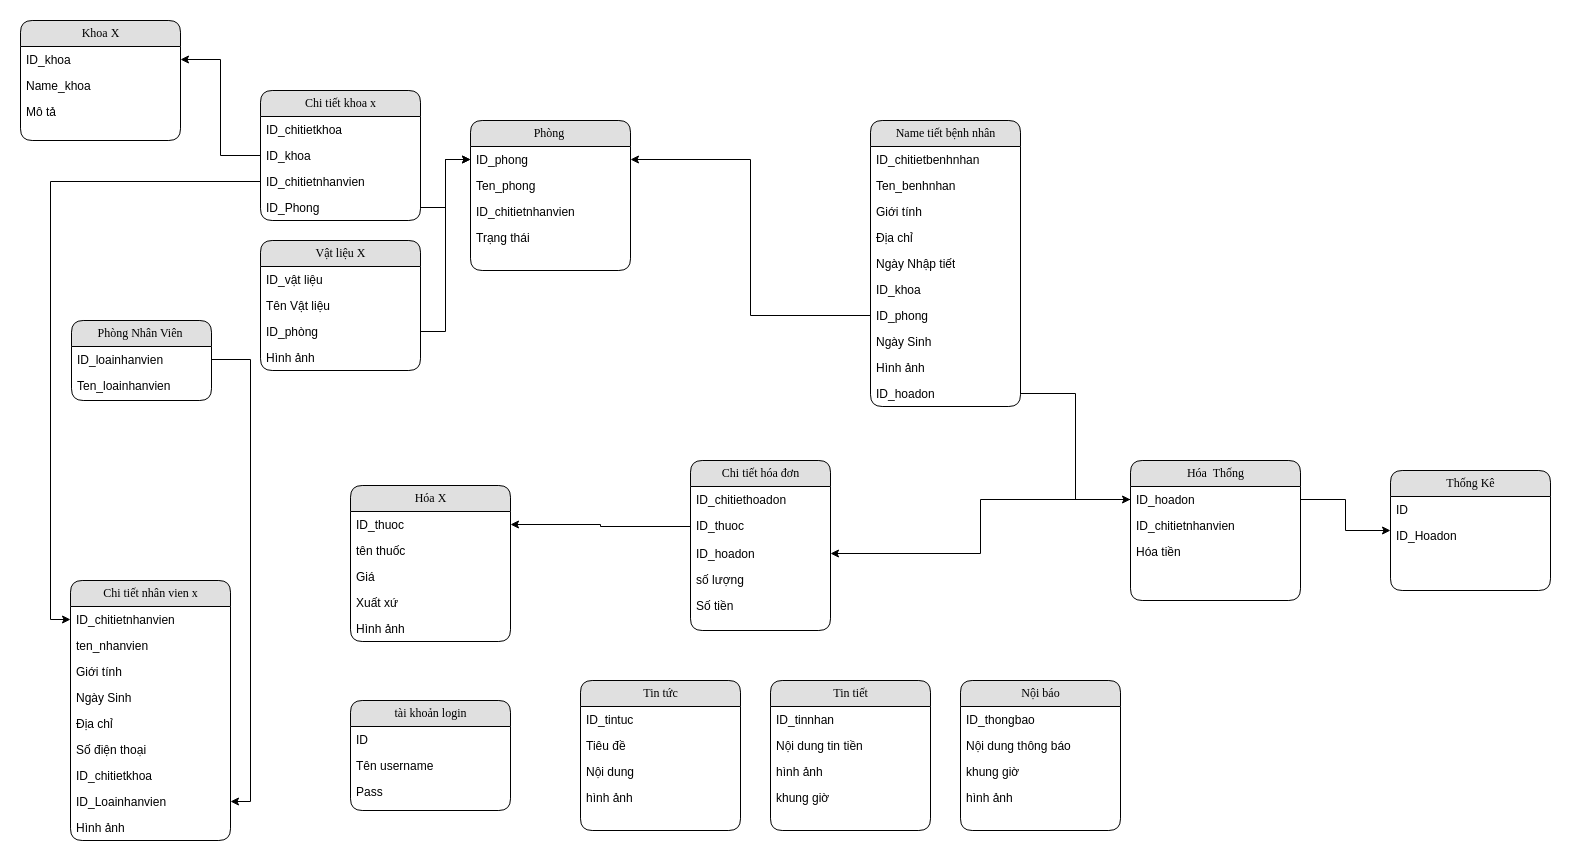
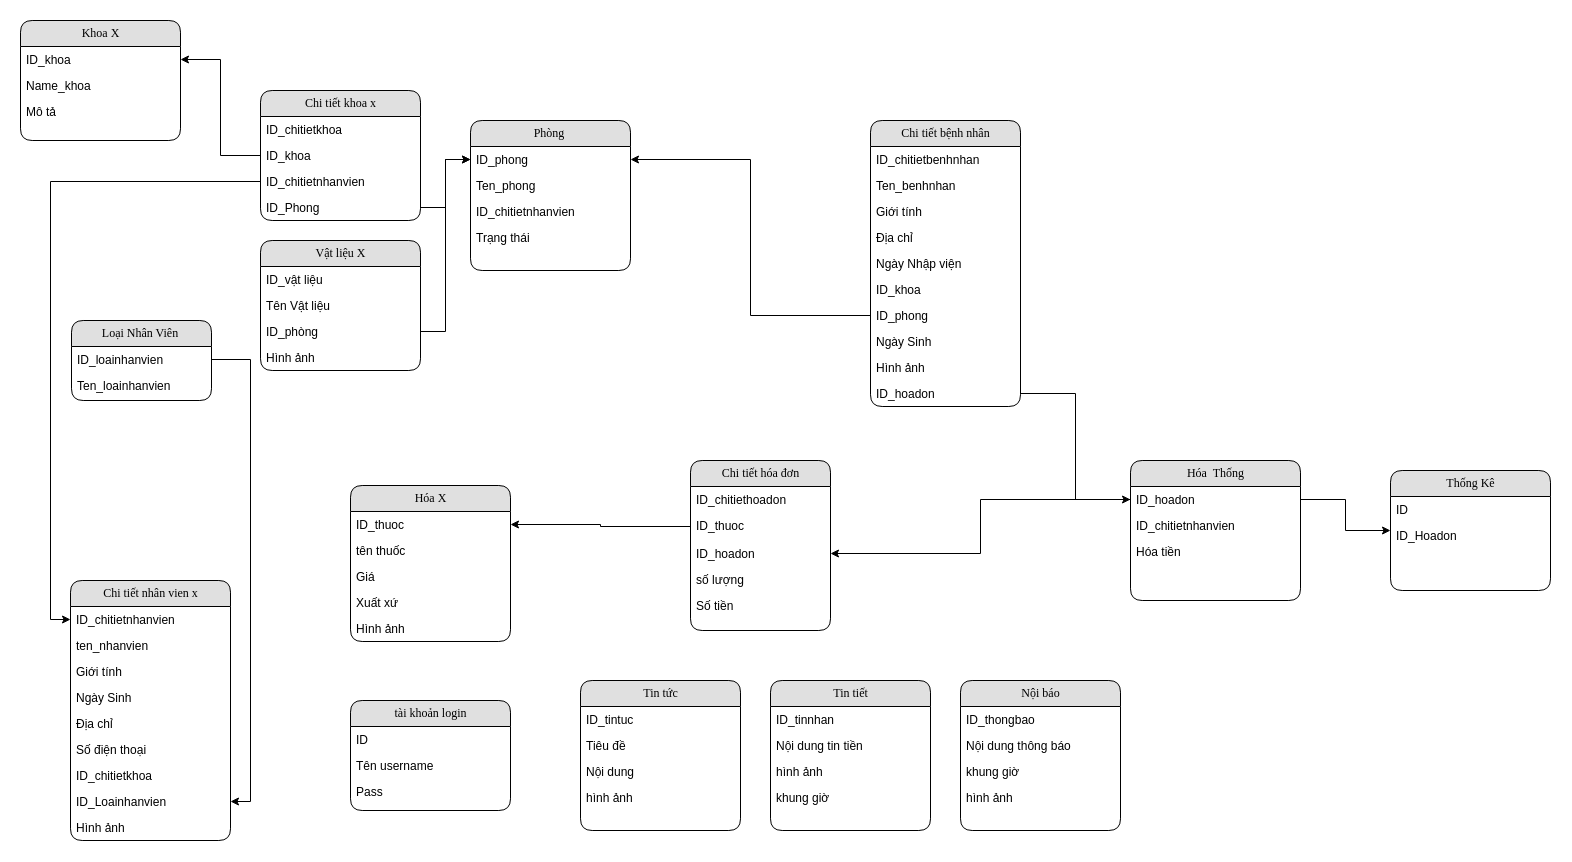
(946, 134) -> (946, 134)
(919, 265) -> (919, 265)
(142, 334) -> (142, 334)
